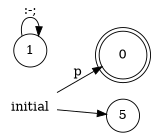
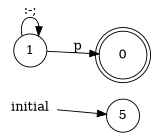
(75, 82) -> (68, 52)
